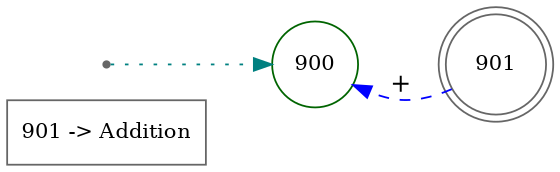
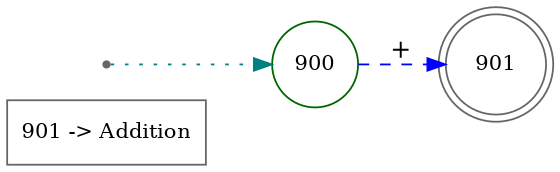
(411, 100) -> (393, 64)
